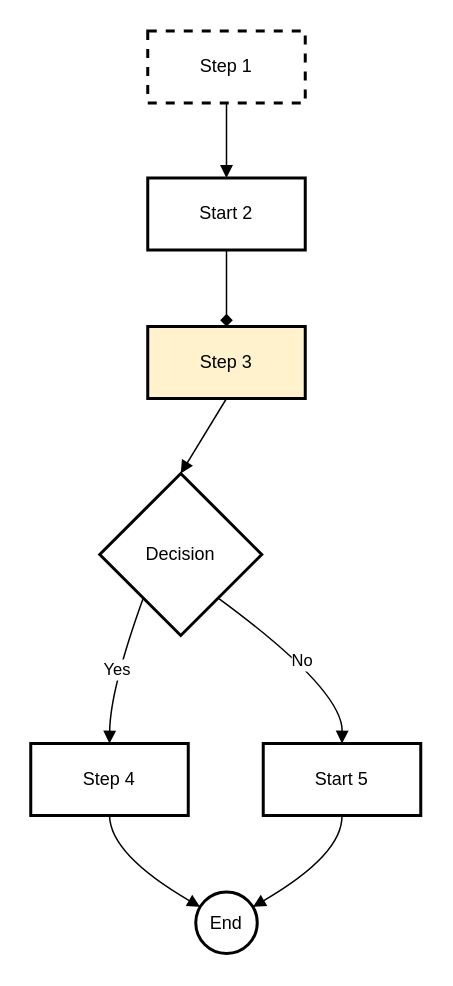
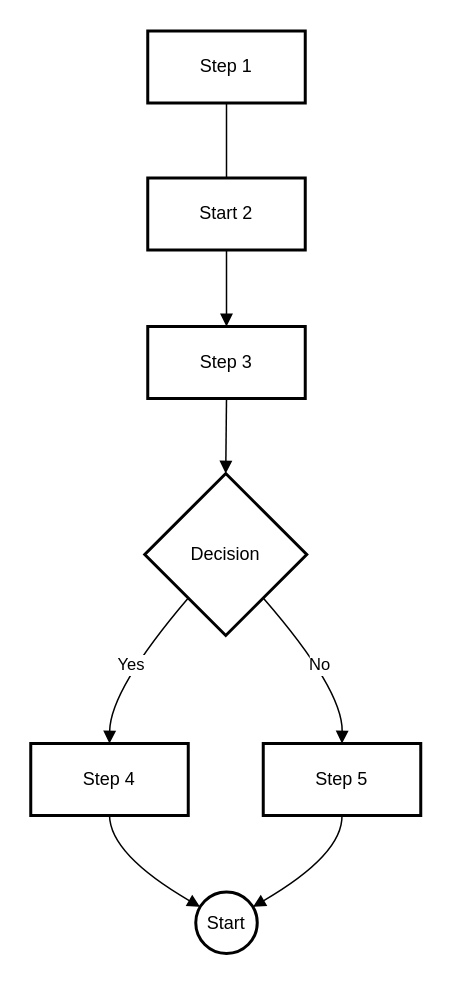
(227, 67) -> (227, 67)
(227, 164) -> (227, 170)
(227, 313) -> (227, 312)
(227, 362) -> (227, 362)
(181, 554) -> (226, 554)
(342, 779) -> (342, 779)
(227, 923) -> (227, 923)
